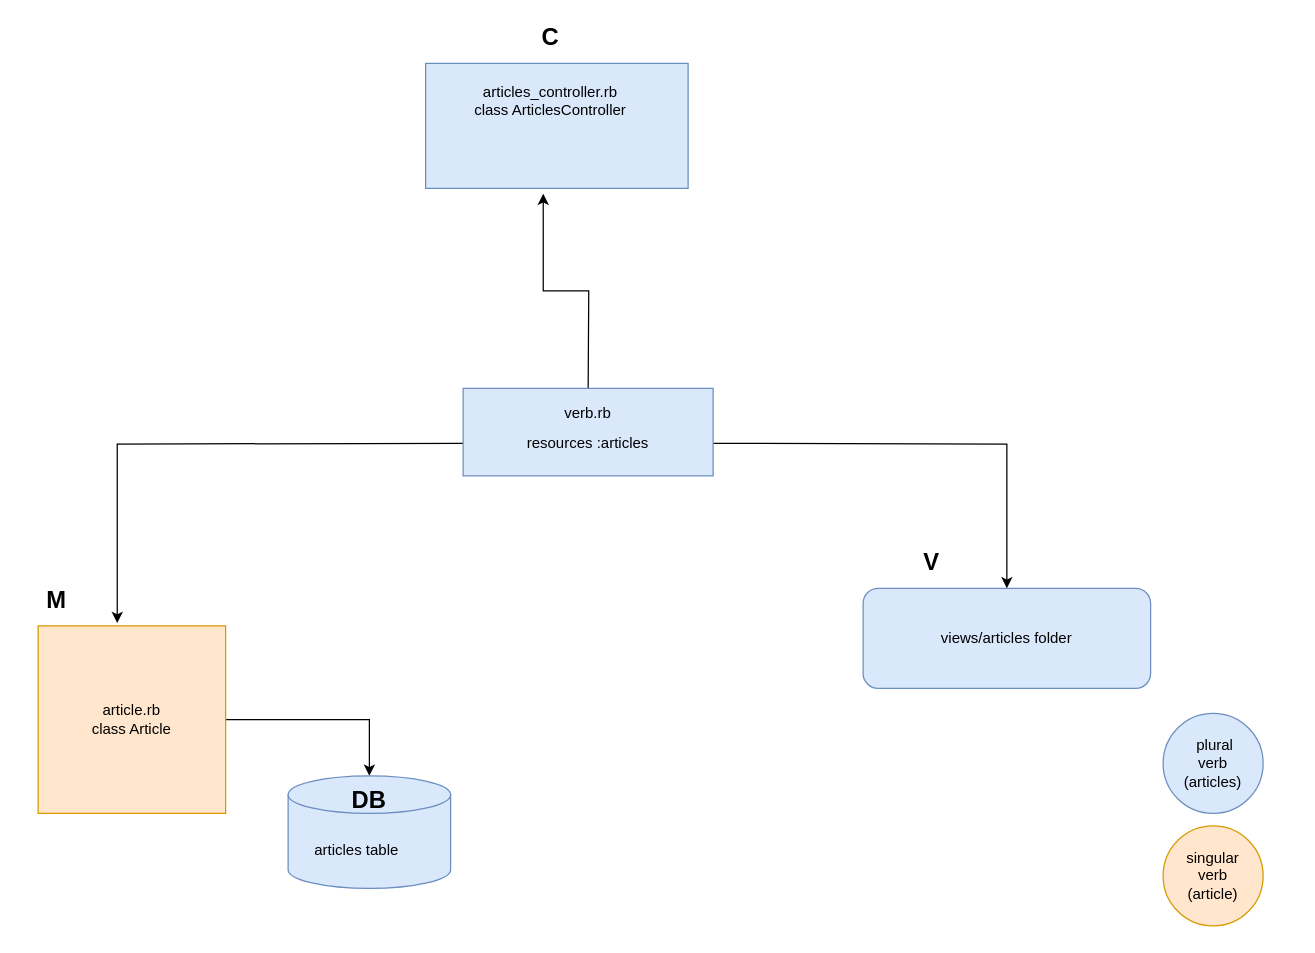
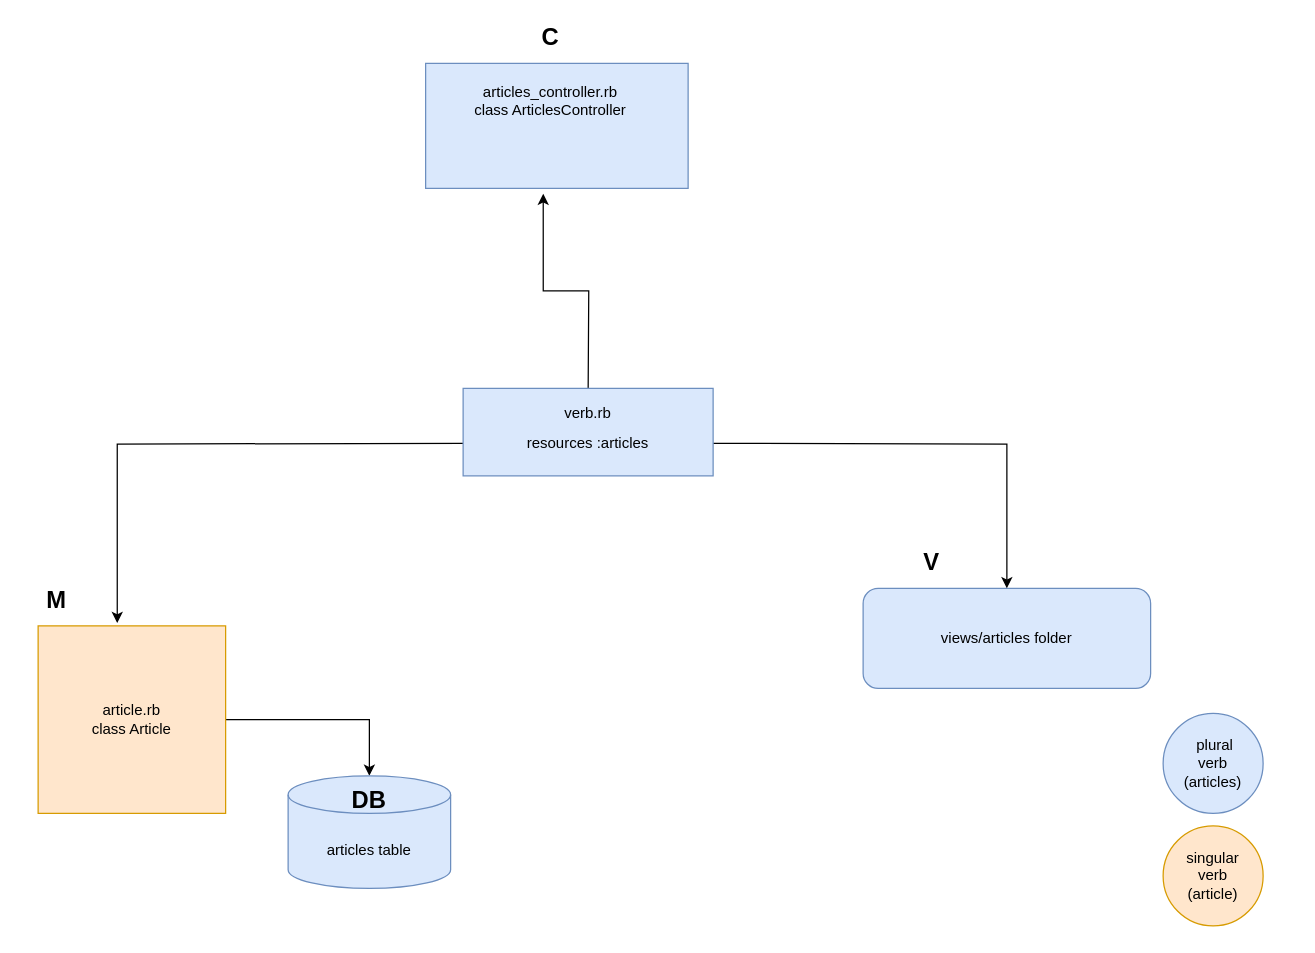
(357, 851) -> (369, 851)
